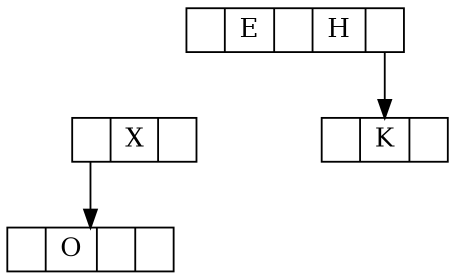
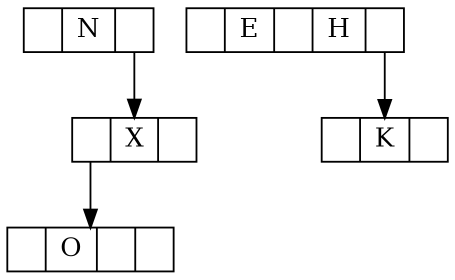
none -> (89, 30)
